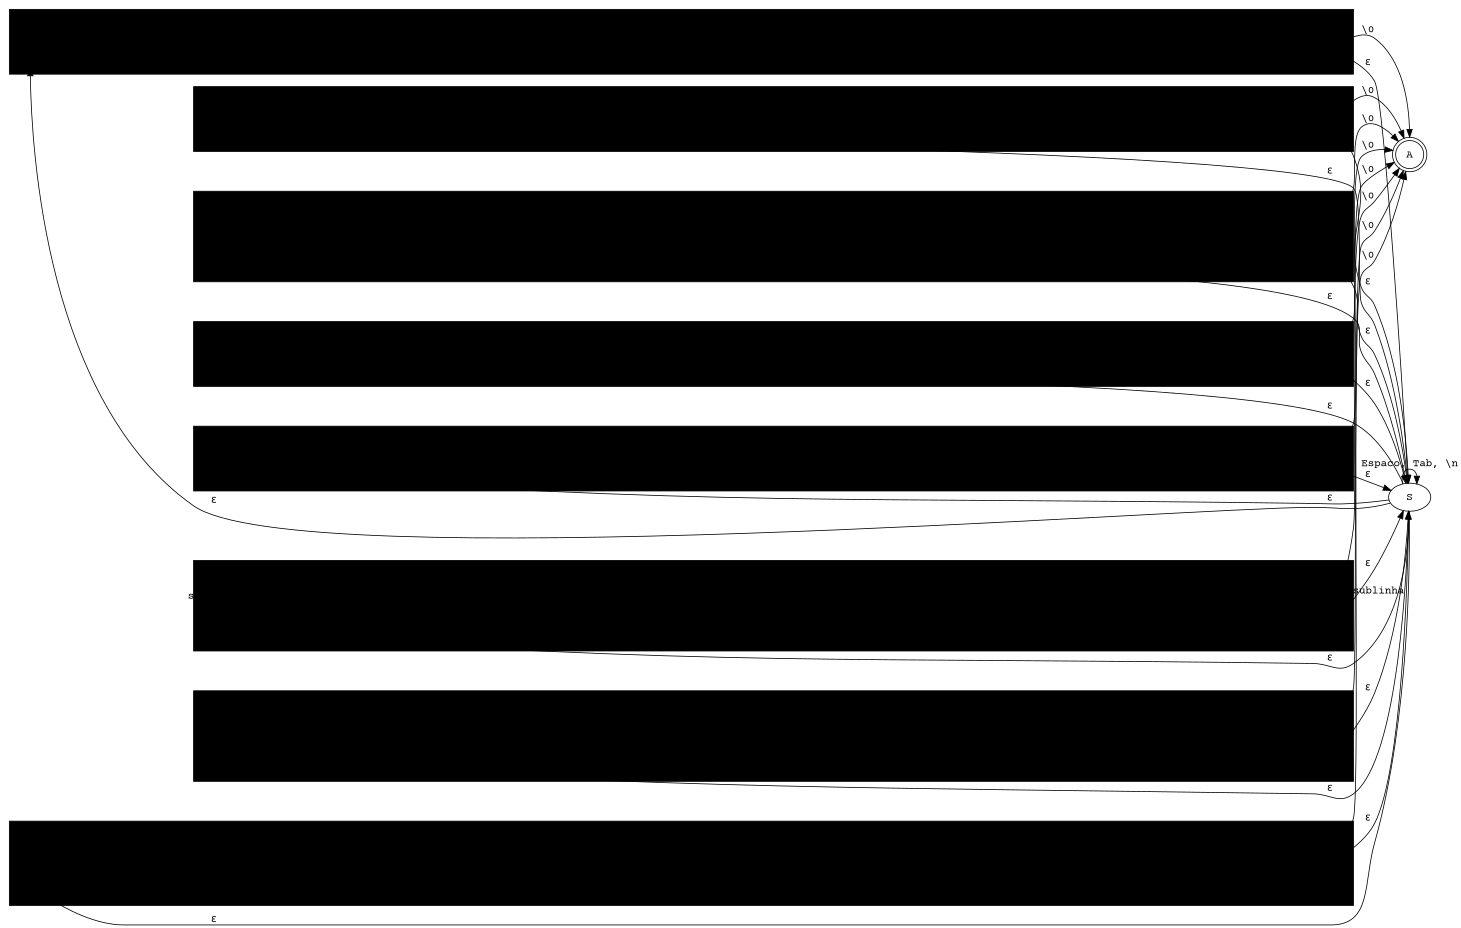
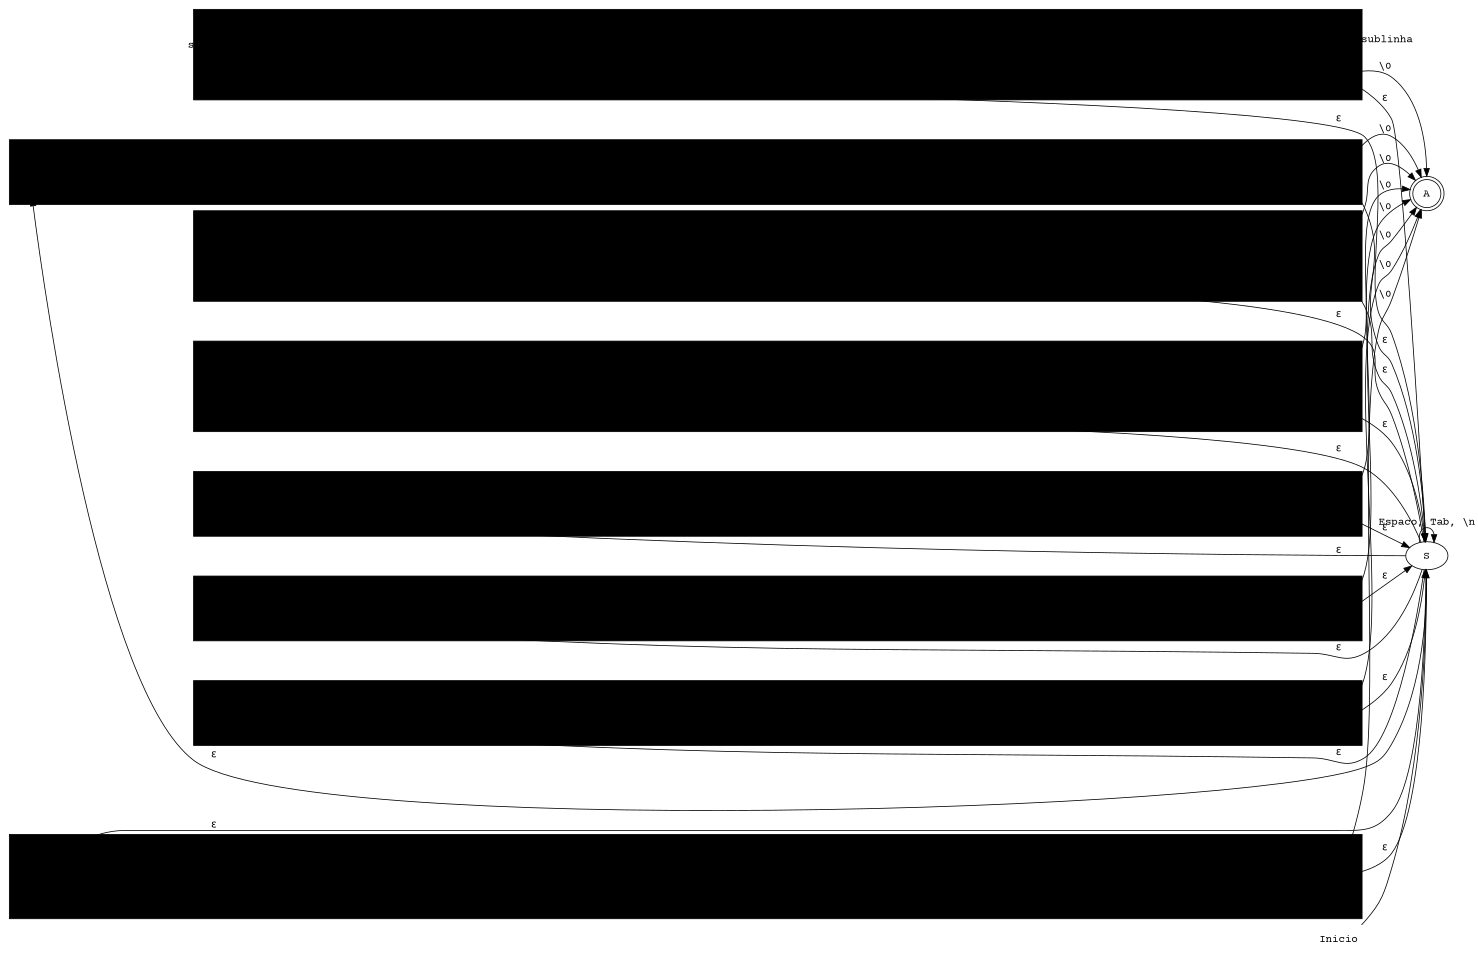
none -> (1339, 939)
